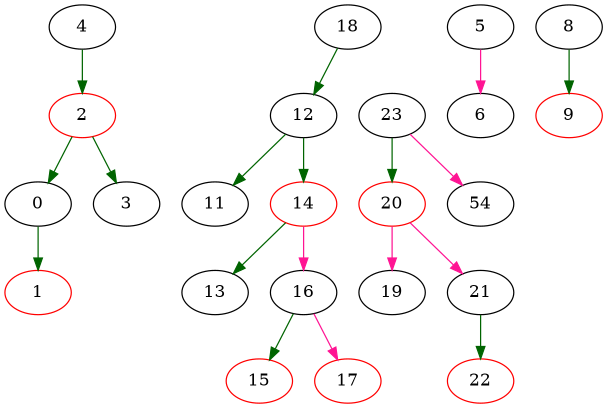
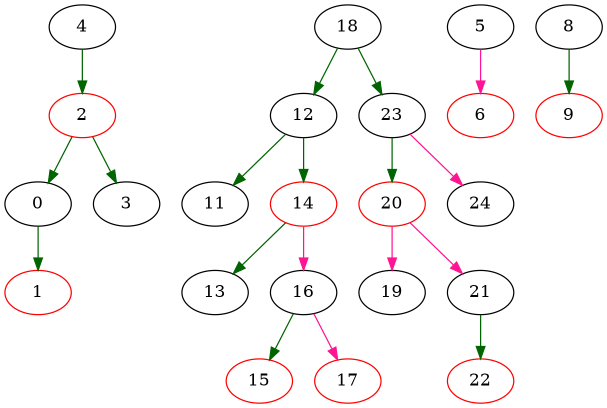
none -> (367, 66)
(481, 116) -> (481, 116)
(481, 204) -> (481, 204)
